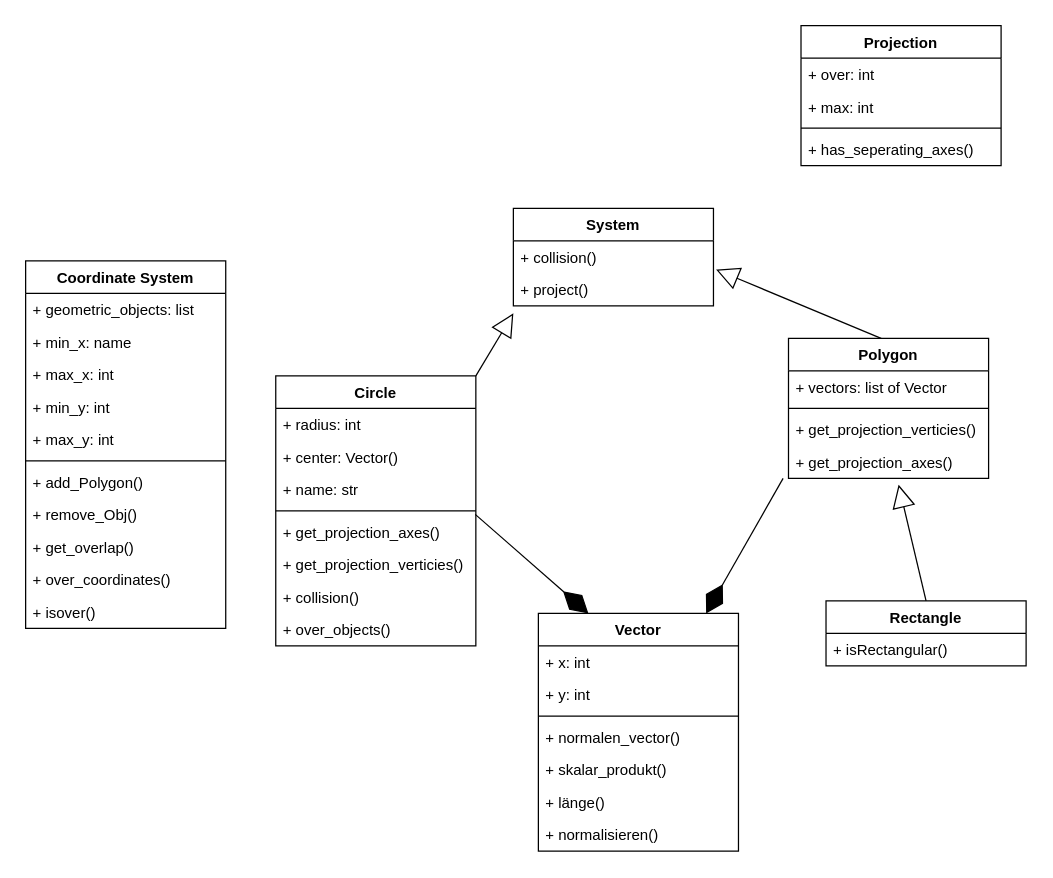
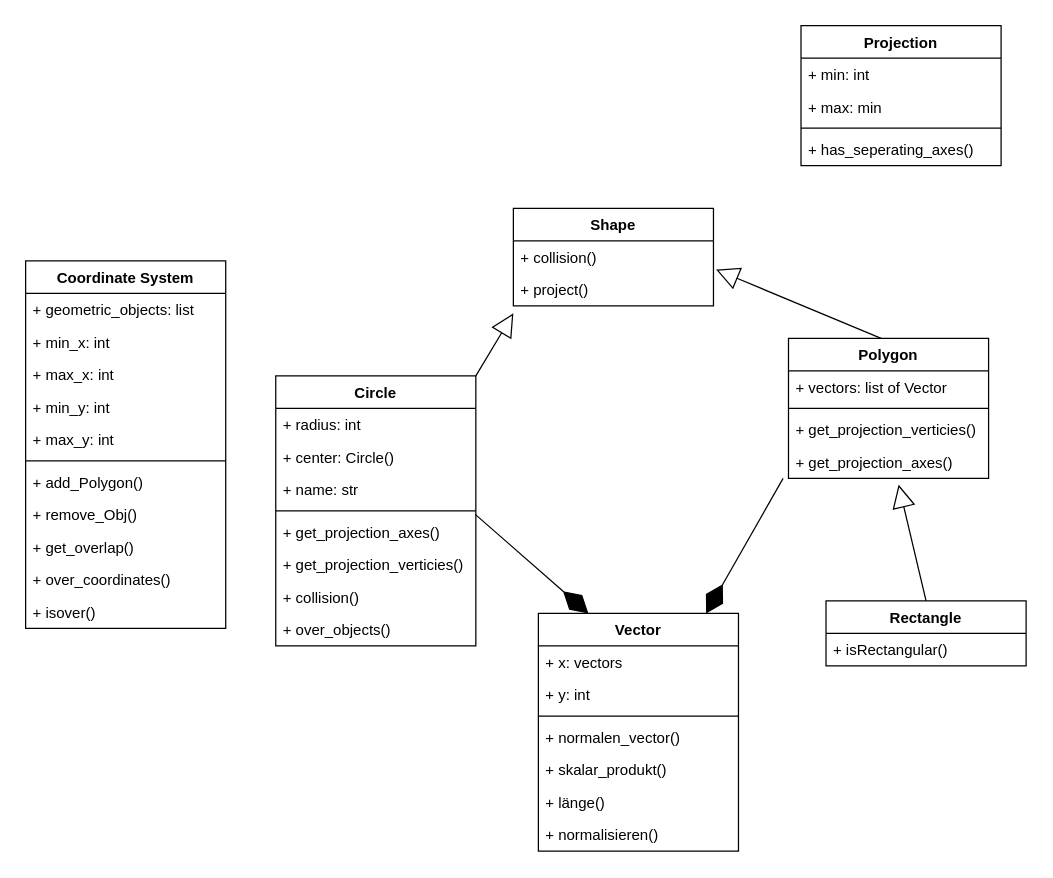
(846, 75) -> (840, 75)
(842, 108) -> (842, 108)
(613, 225) -> (613, 225)
(79, 343) -> (73, 343)
(352, 458) -> (348, 458)
(571, 663) -> (590, 663)
